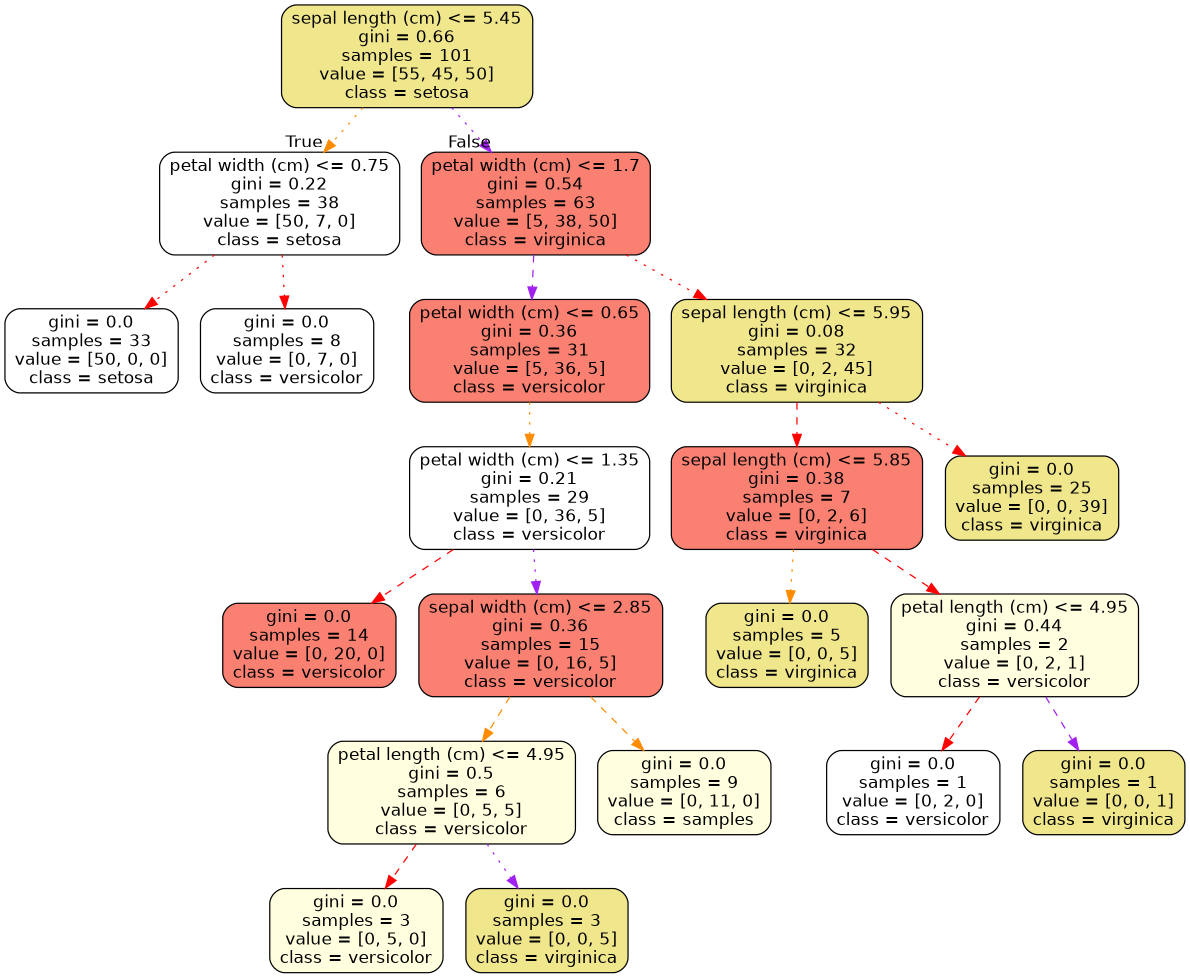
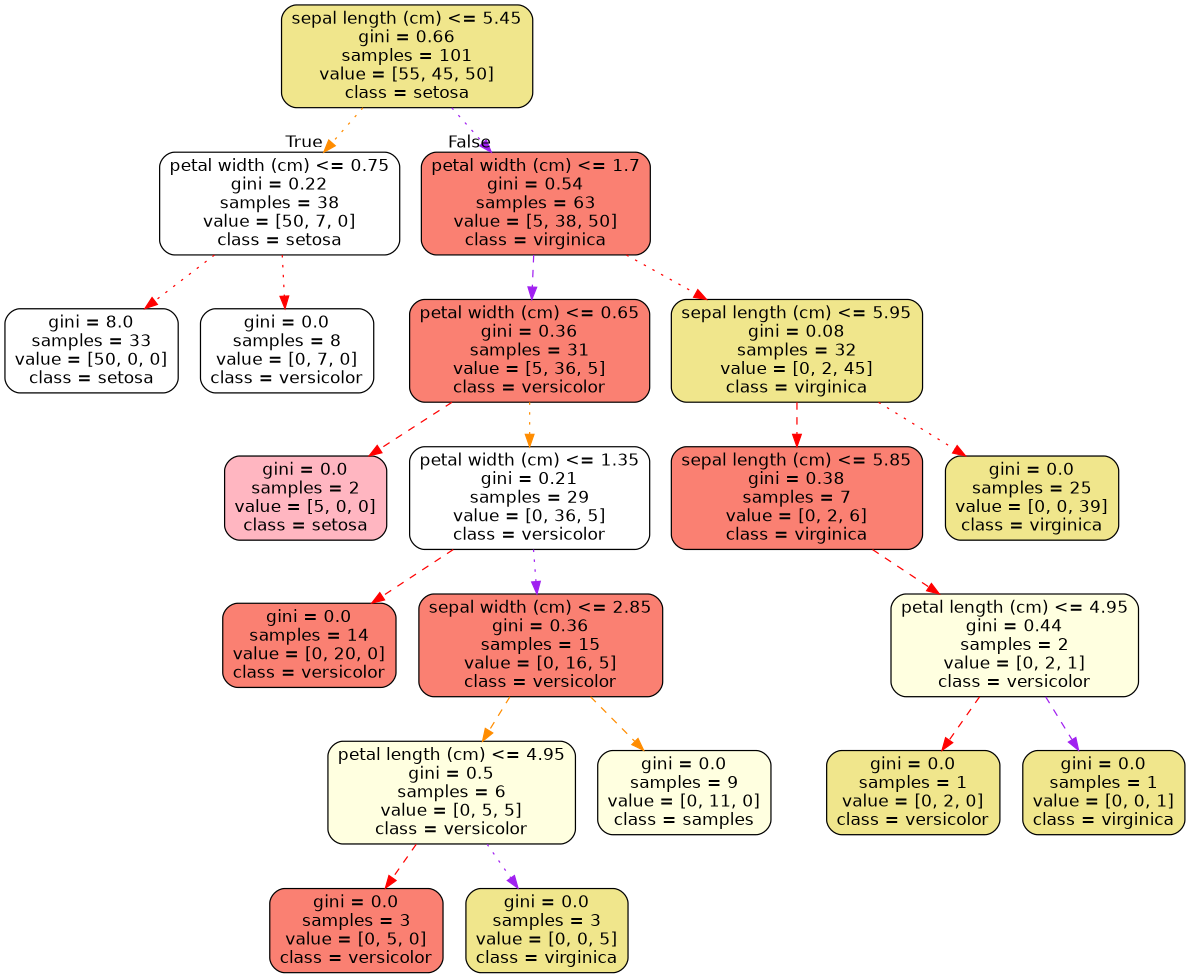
(92, 351) -> (92, 351)
none -> (306, 498)
(787, 645) -> none
(913, 793) -> (913, 793)
(356, 931) -> (356, 931)
